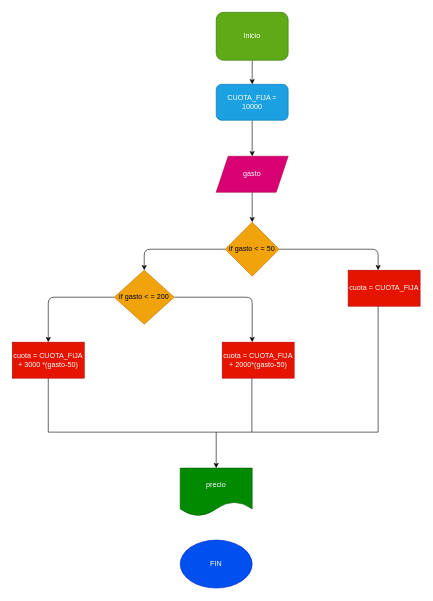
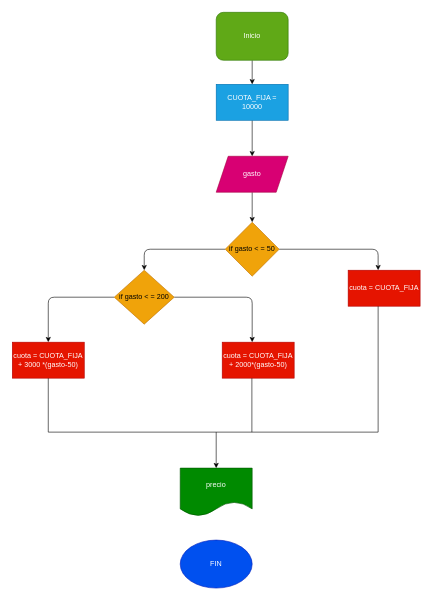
(252, 102) -> (252, 102)
